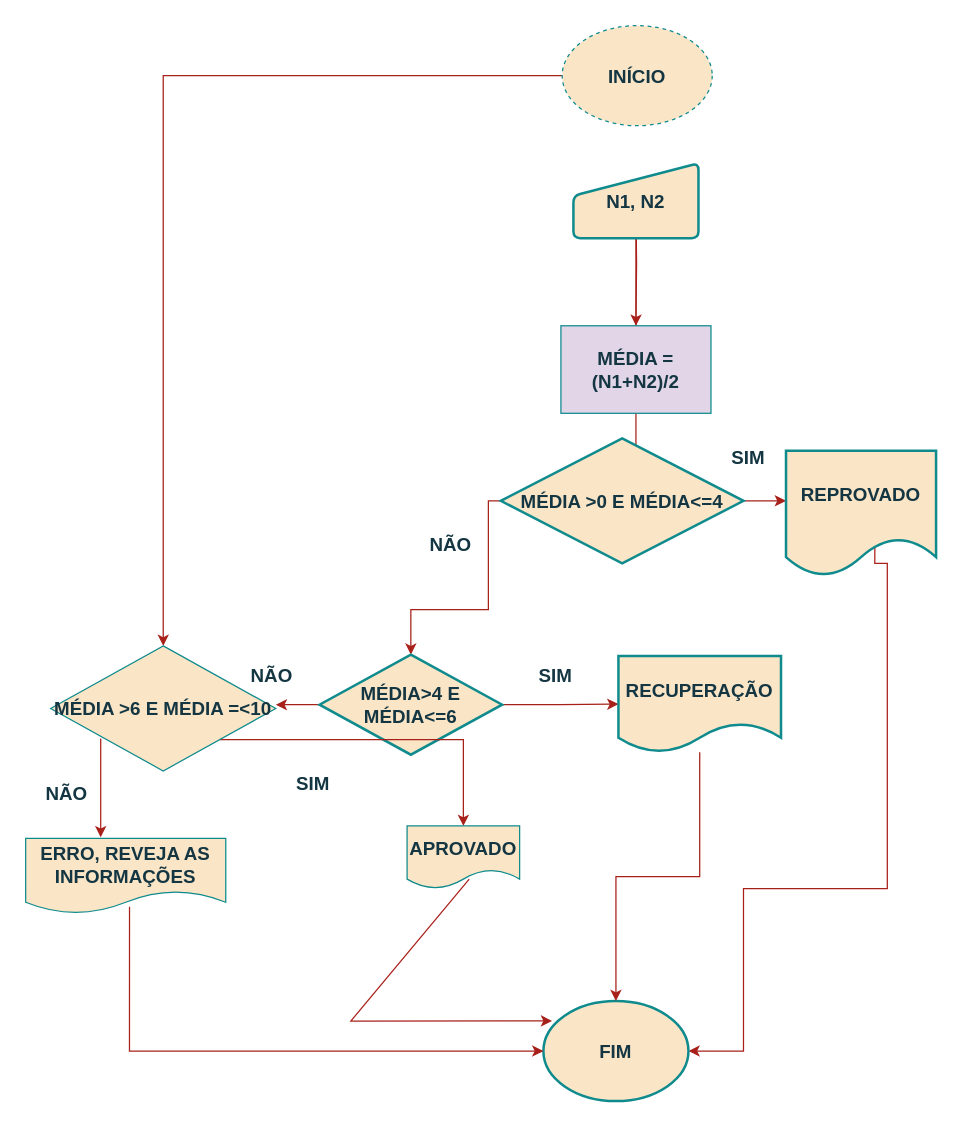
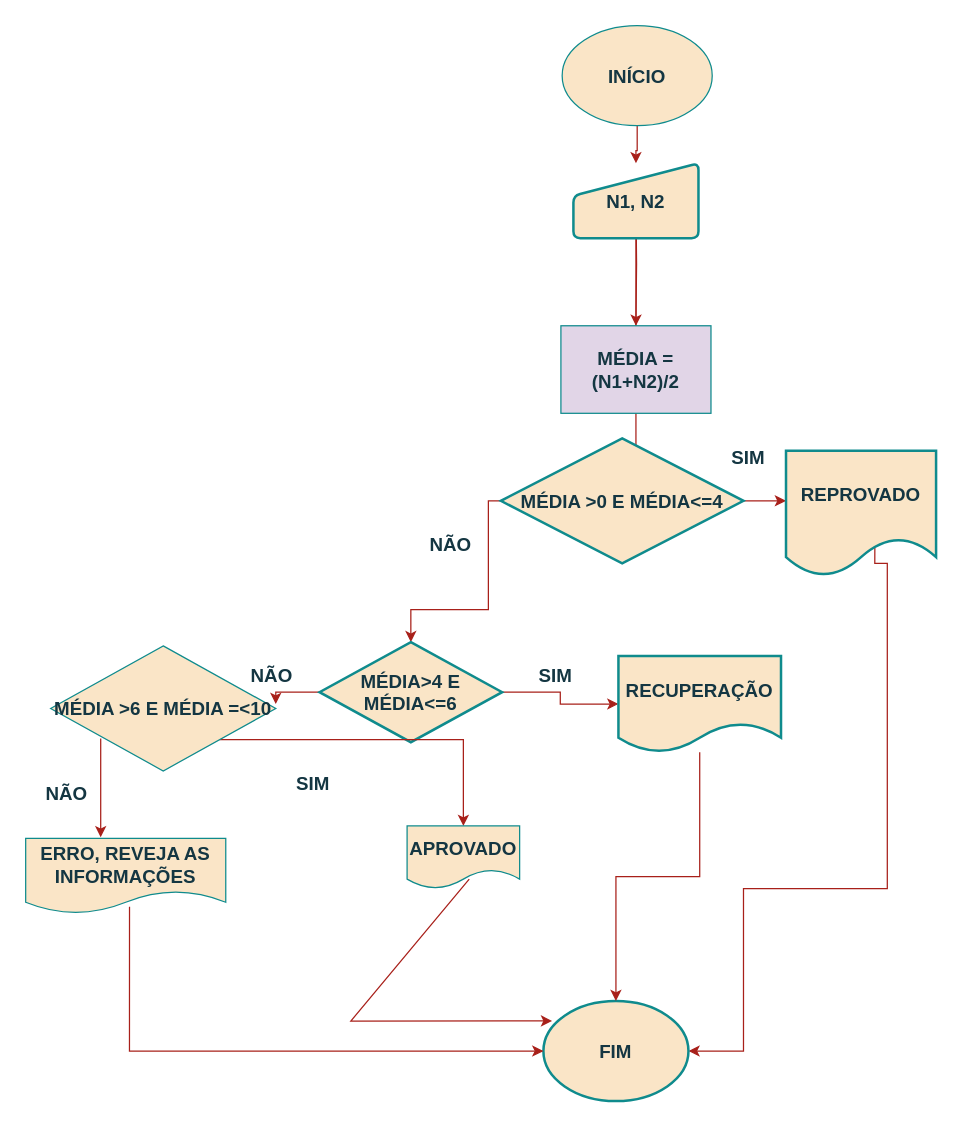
(637, 76) -> (637, 76)
(163, 158) -> (637, 141)
(411, 704) -> (411, 692)
